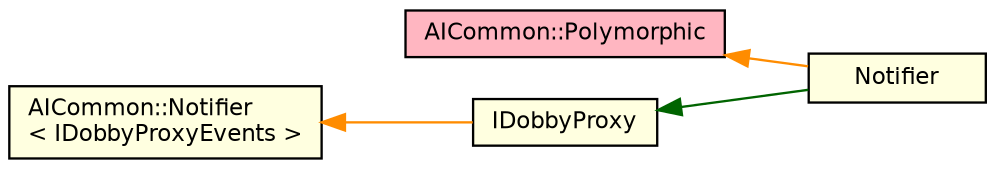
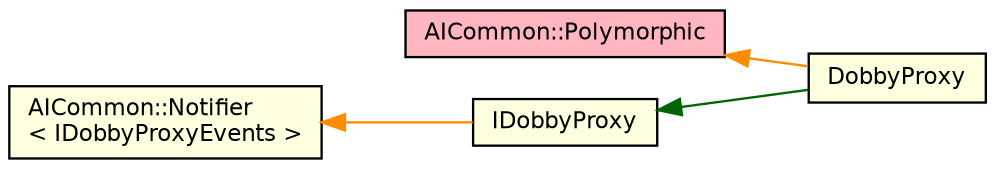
(897, 78) -> (897, 78)
